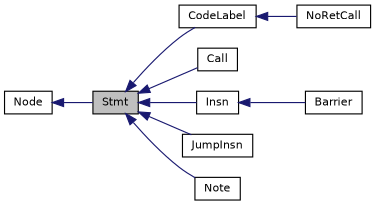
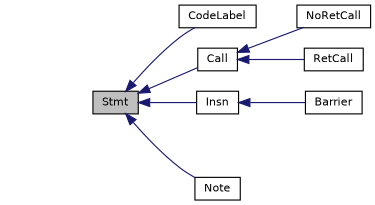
(282, 16) -> (276, 38)
none -> (334, 60)
(28, 103) -> none
(218, 146) -> none
